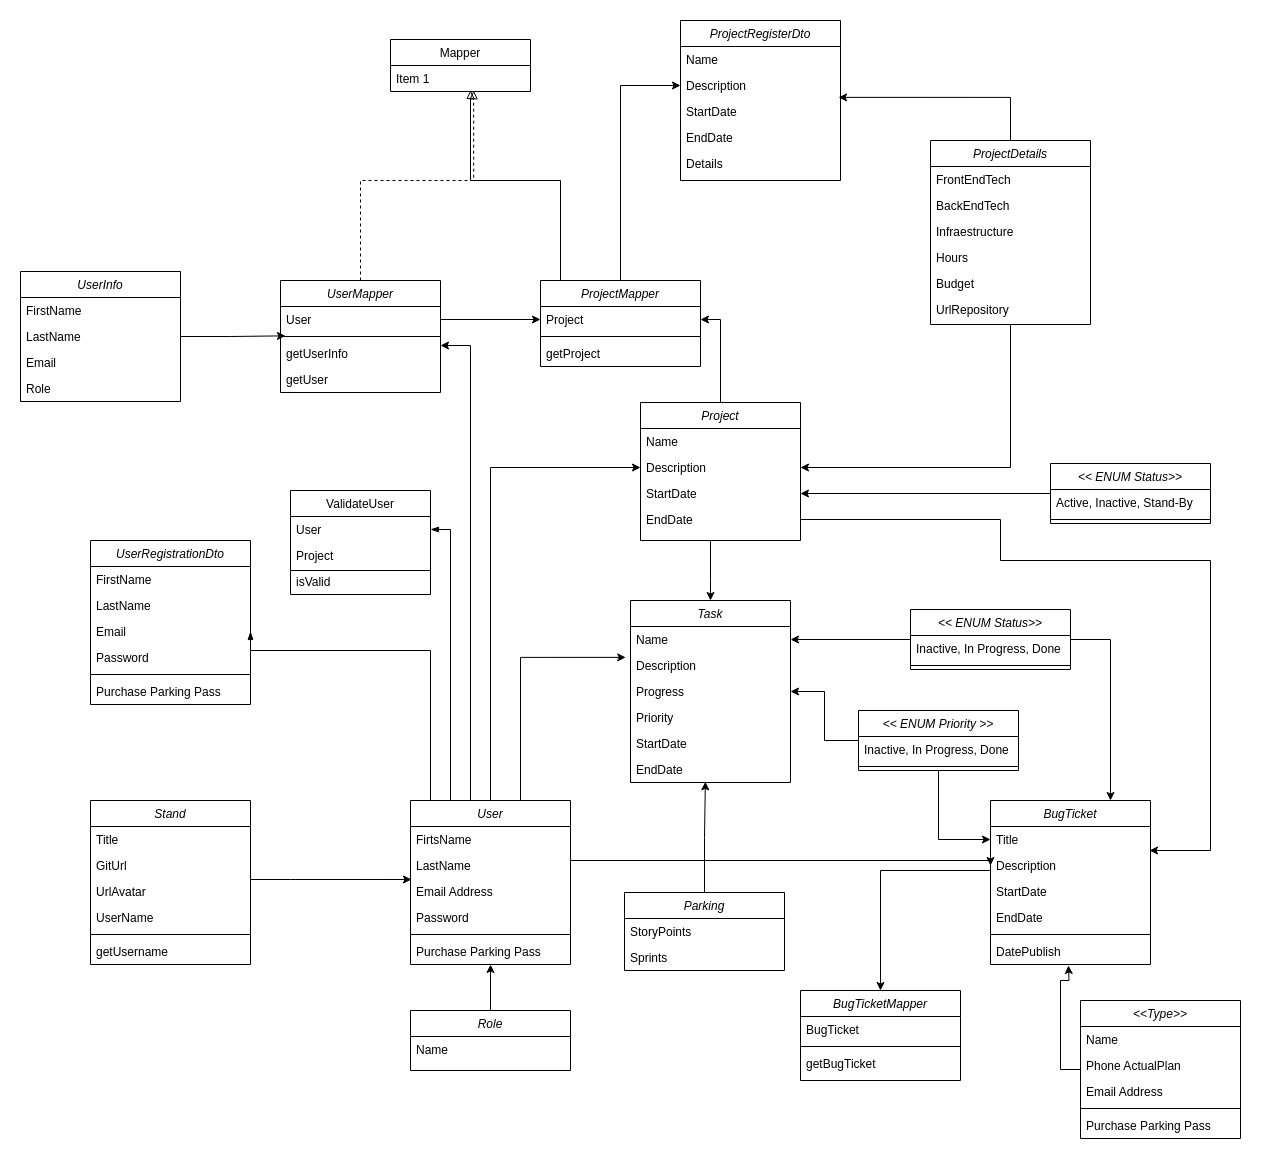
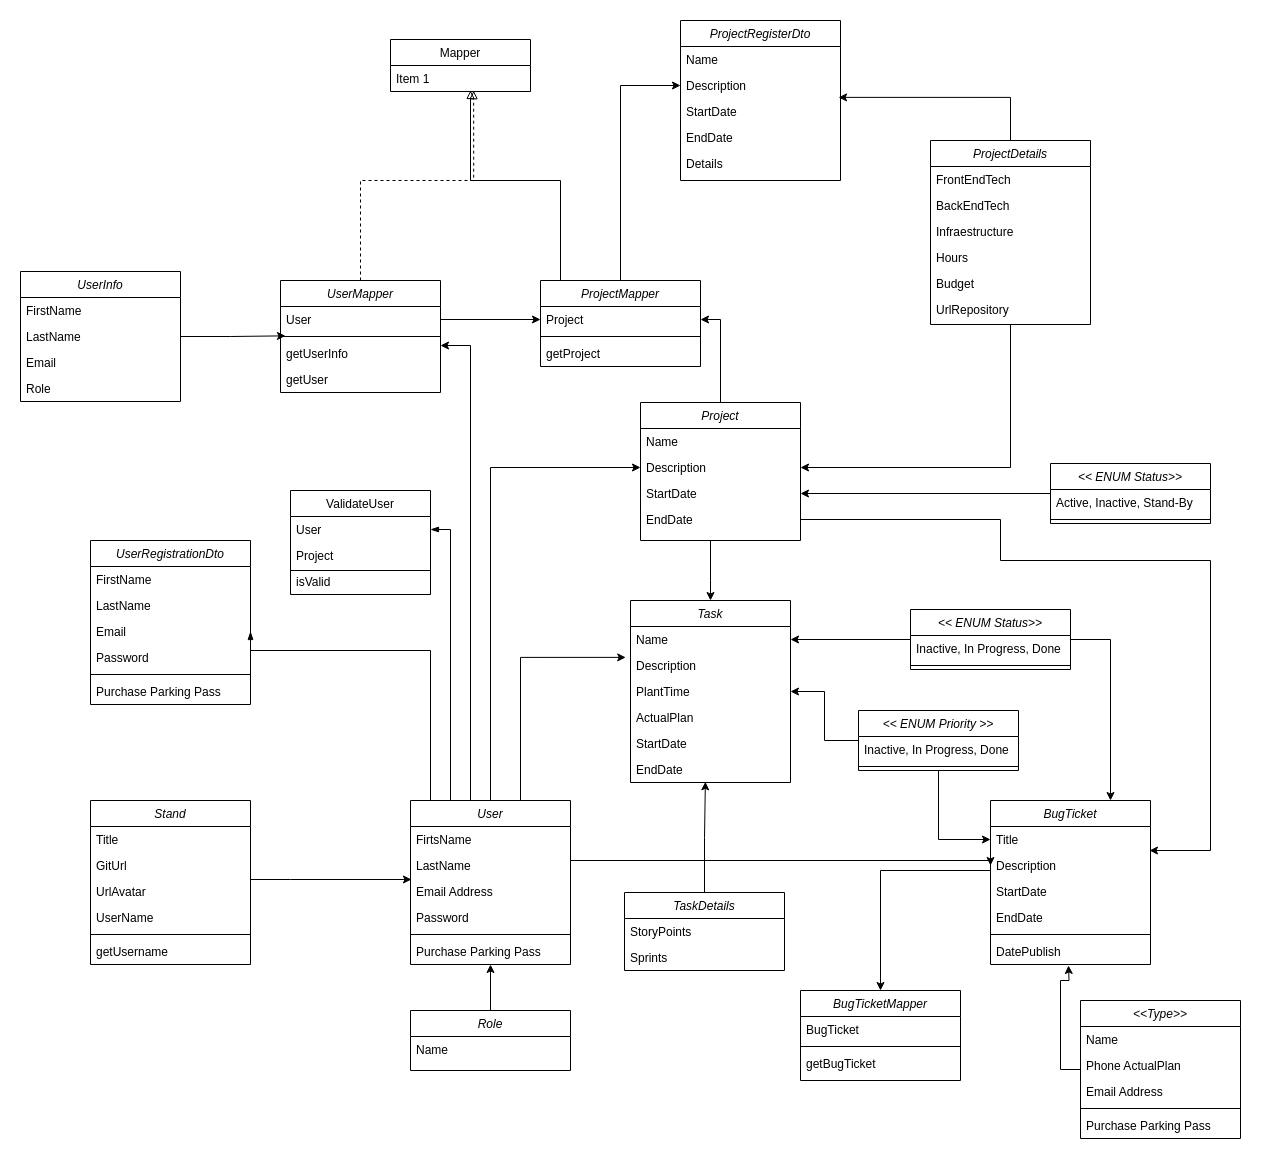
(663, 692) -> (663, 692)
(660, 718) -> (666, 718)
(704, 906) -> (704, 906)
